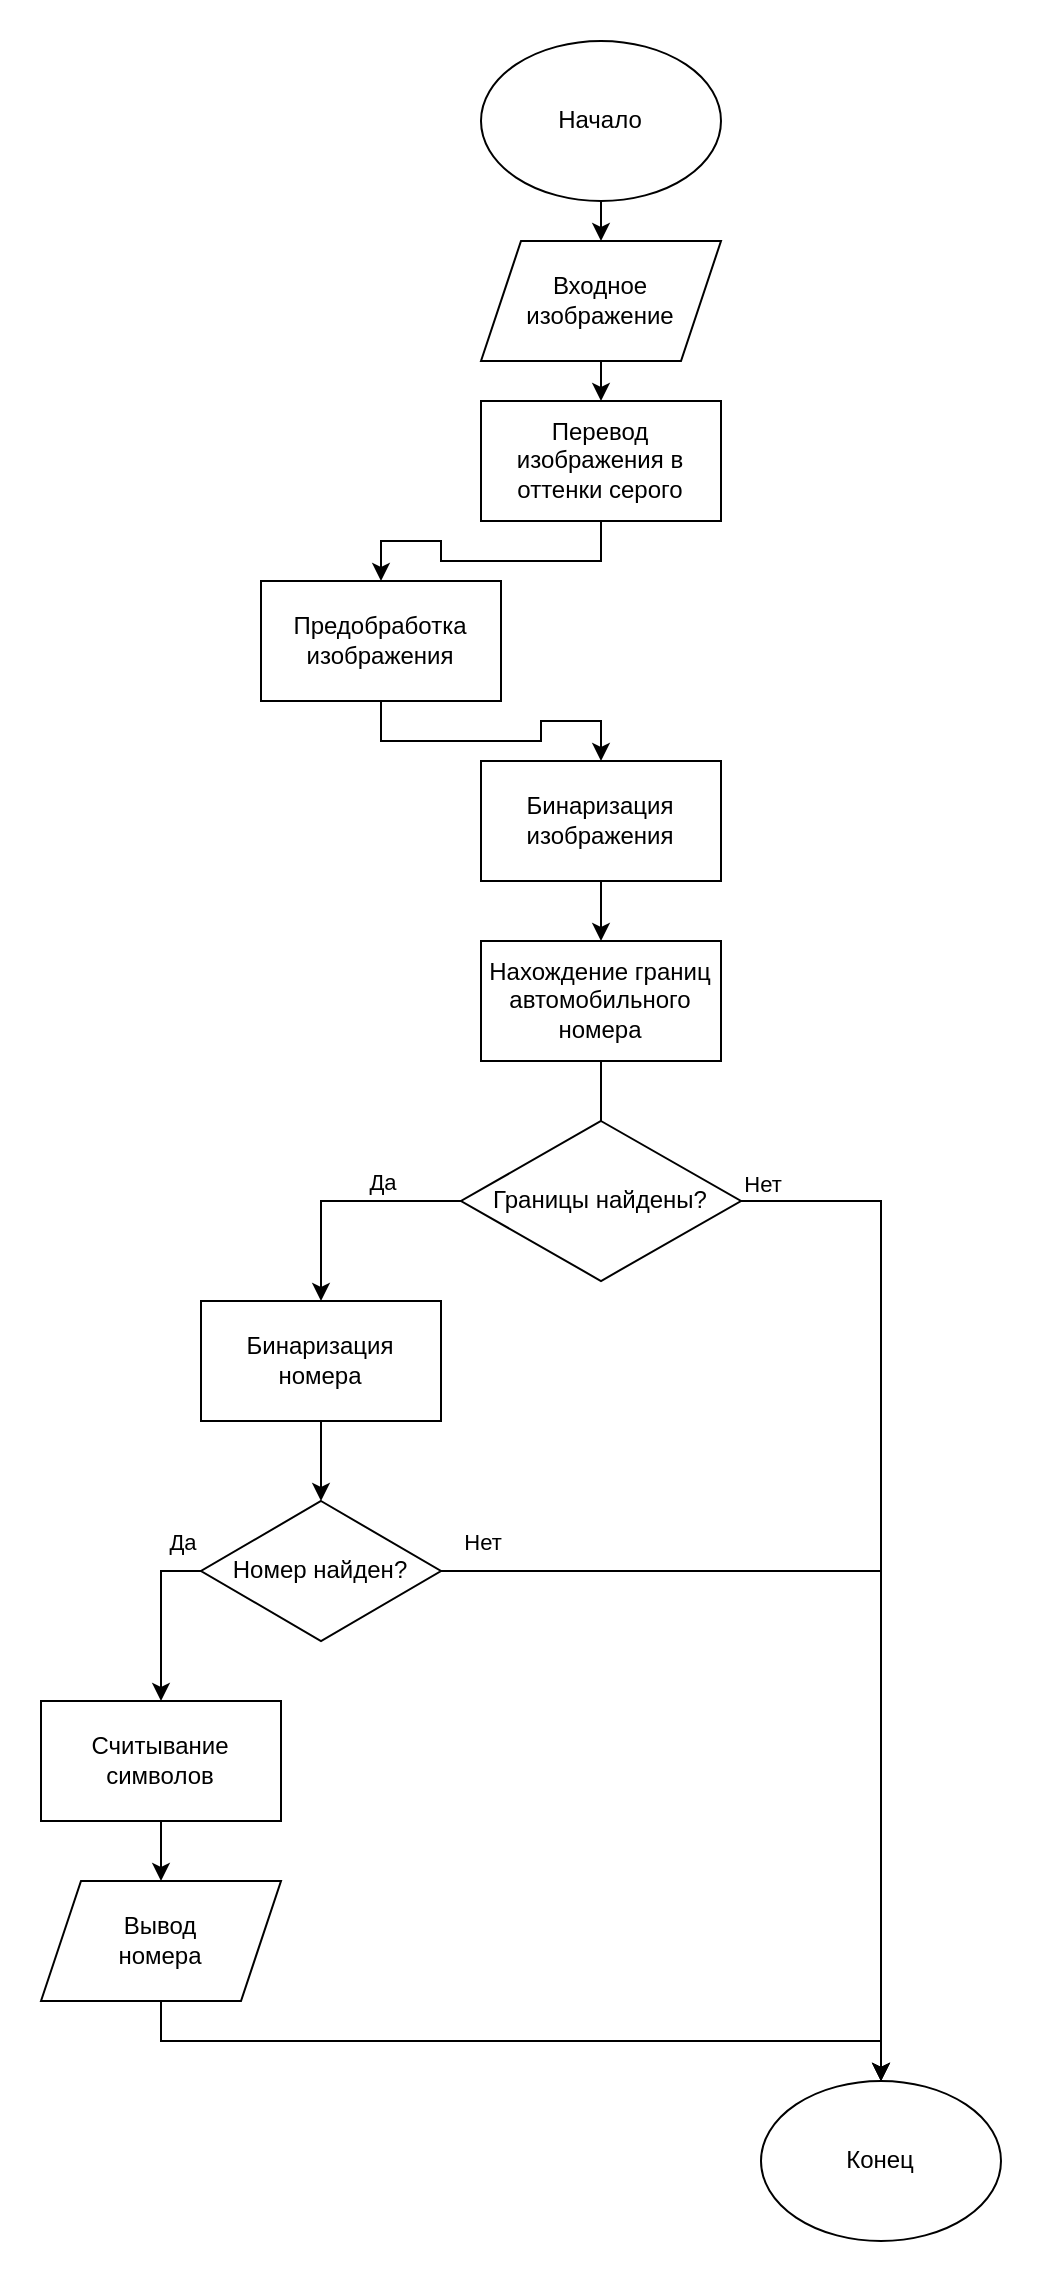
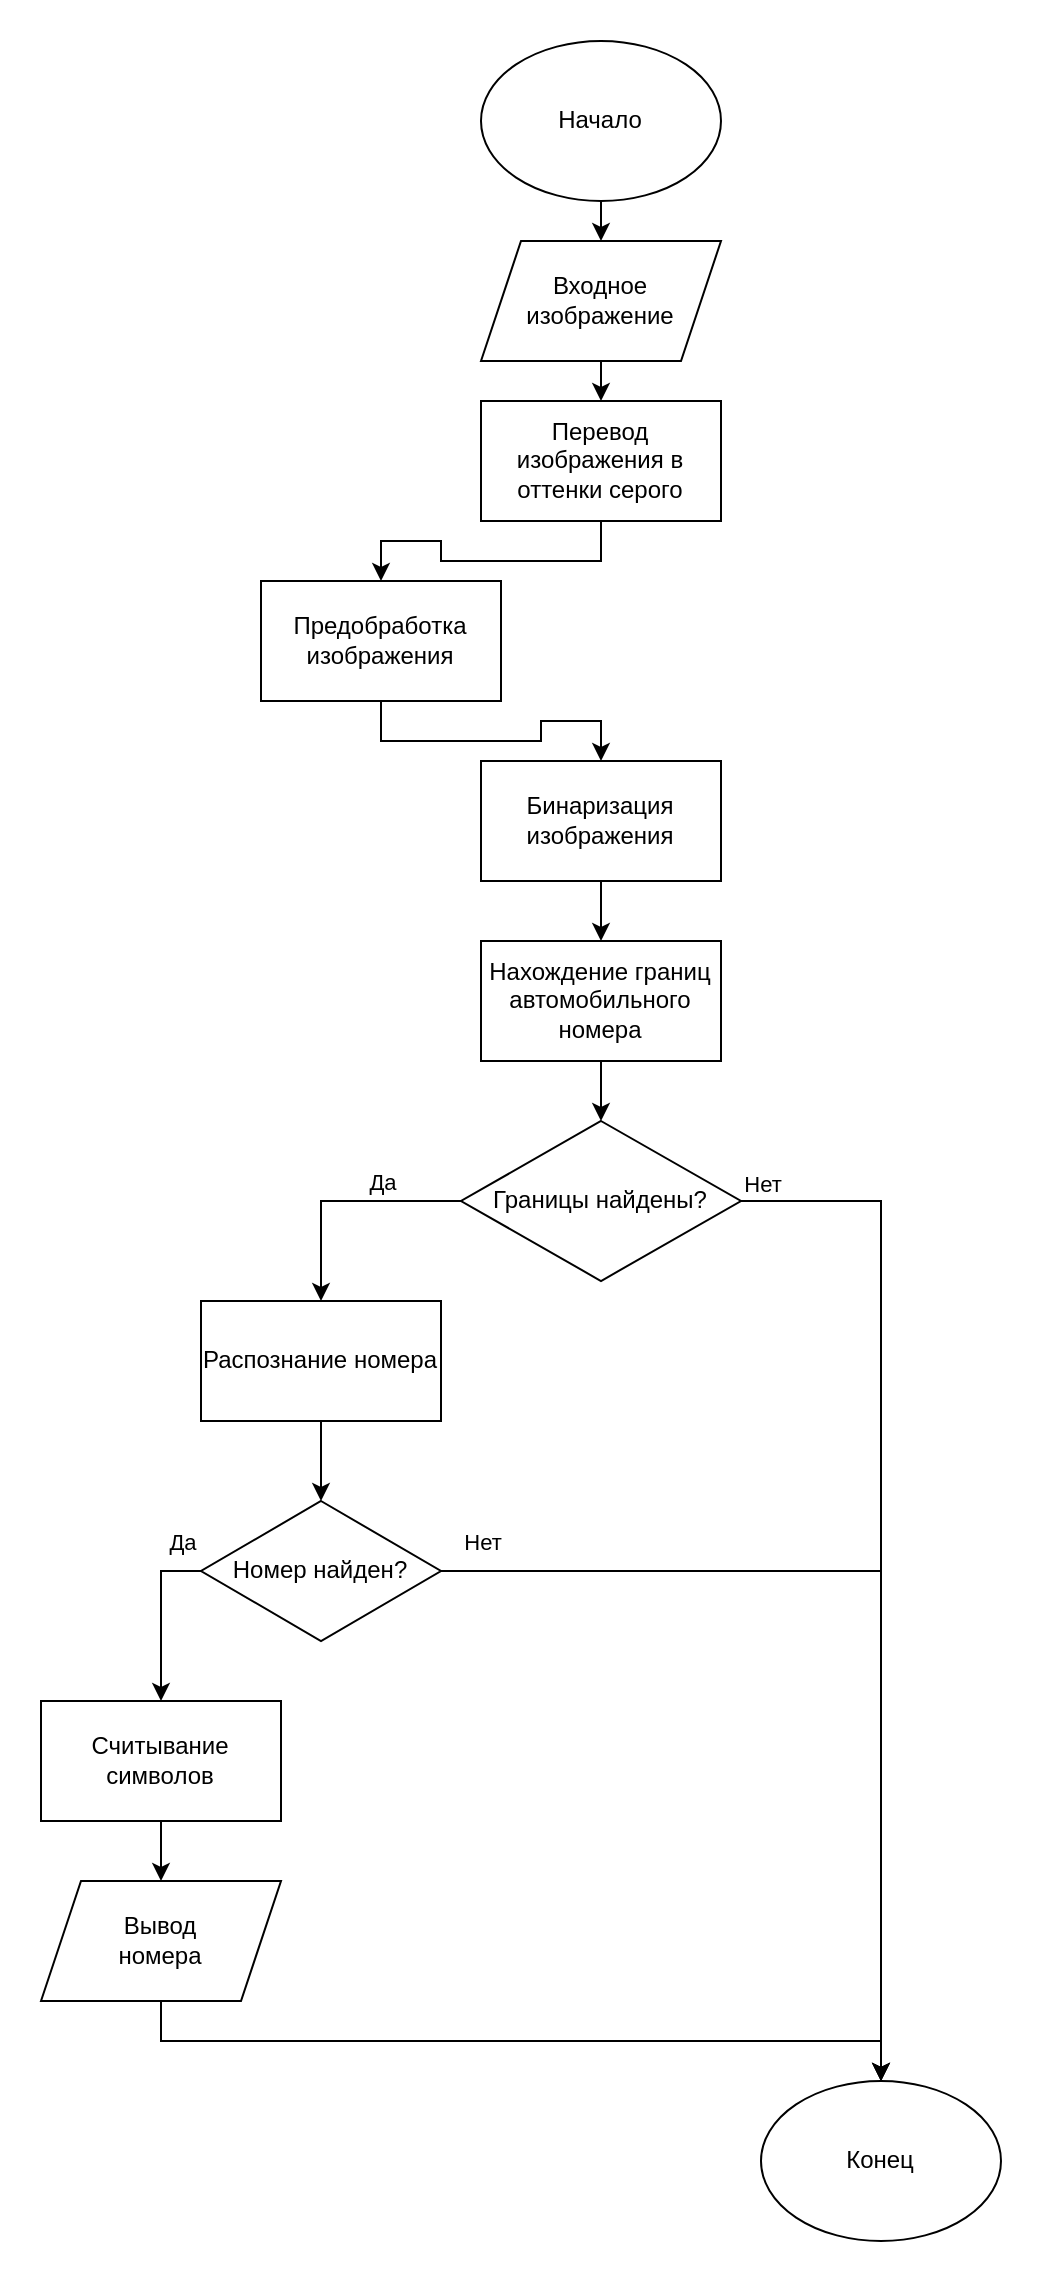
(601, 1111) -> (601, 1106)
(321, 1361) -> (321, 1361)
